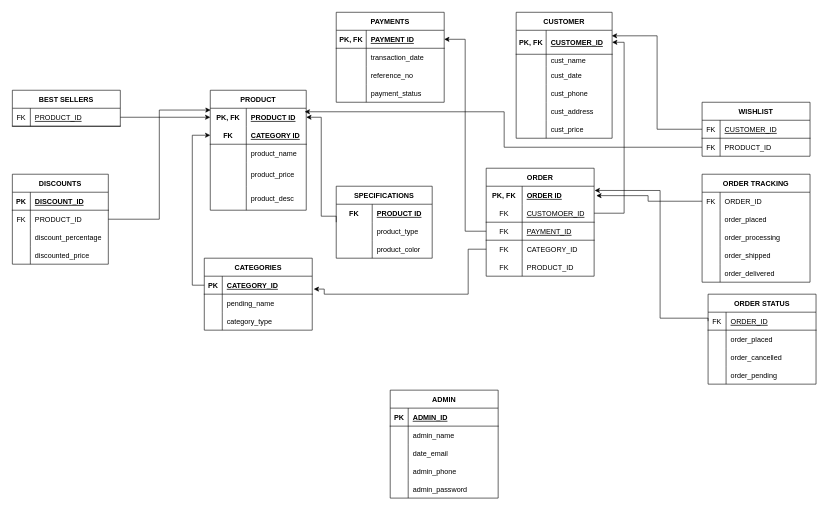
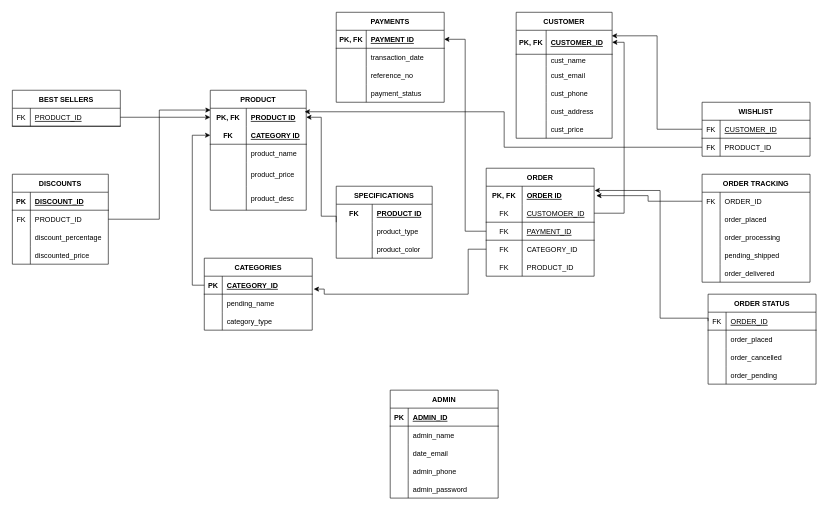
(569, 76) -> (569, 76)
(750, 256) -> (753, 256)
